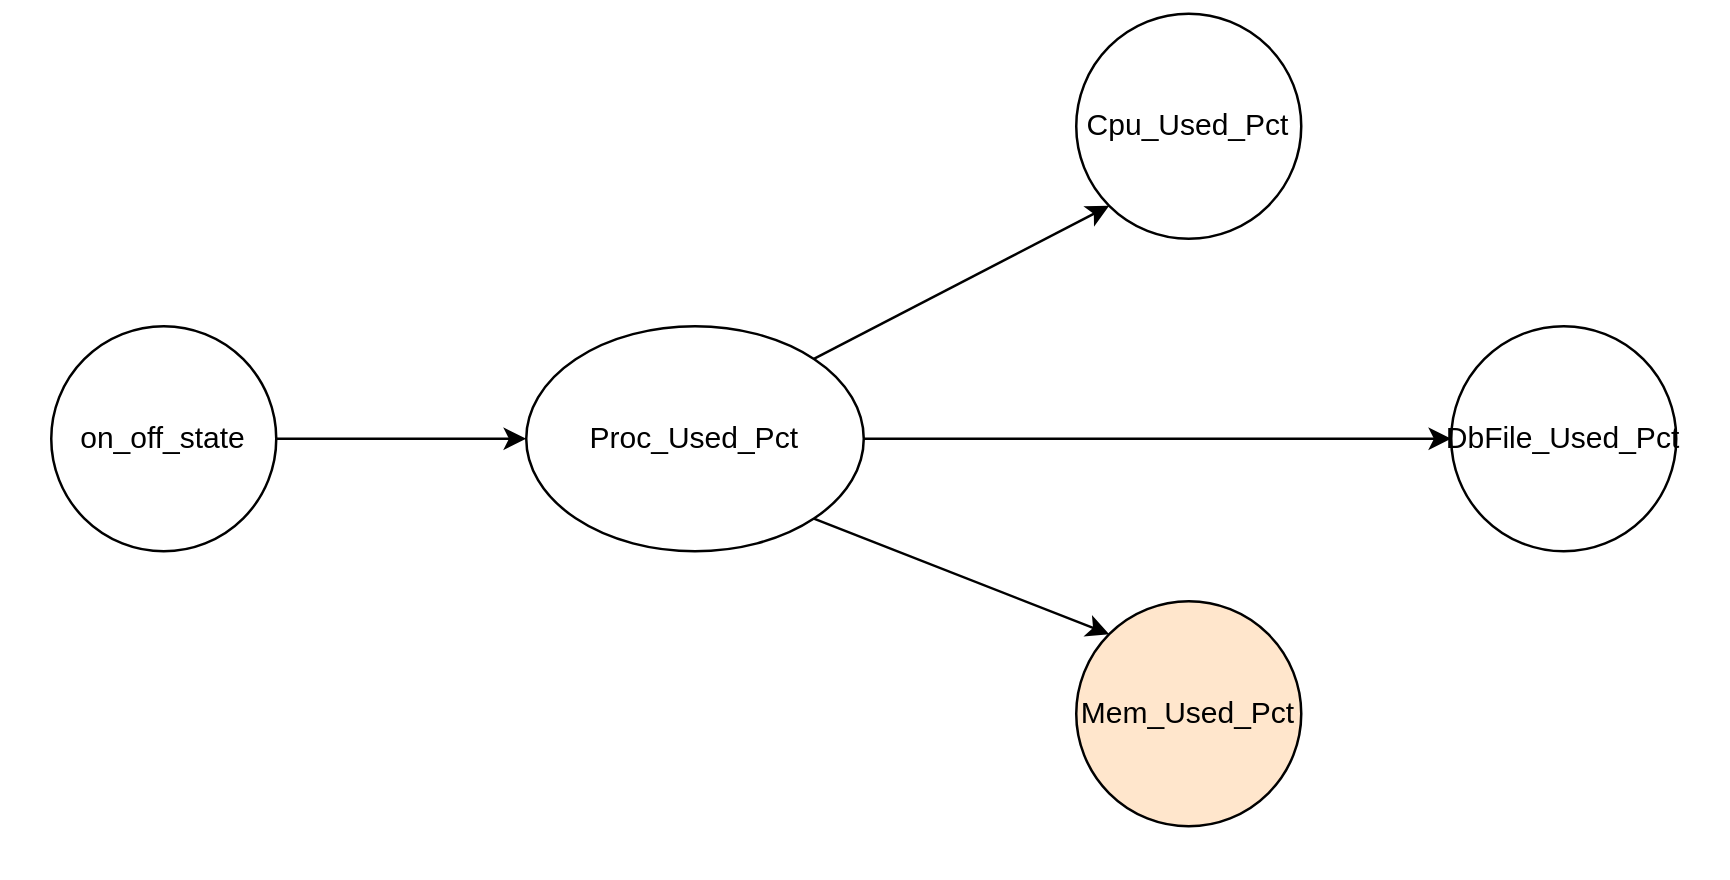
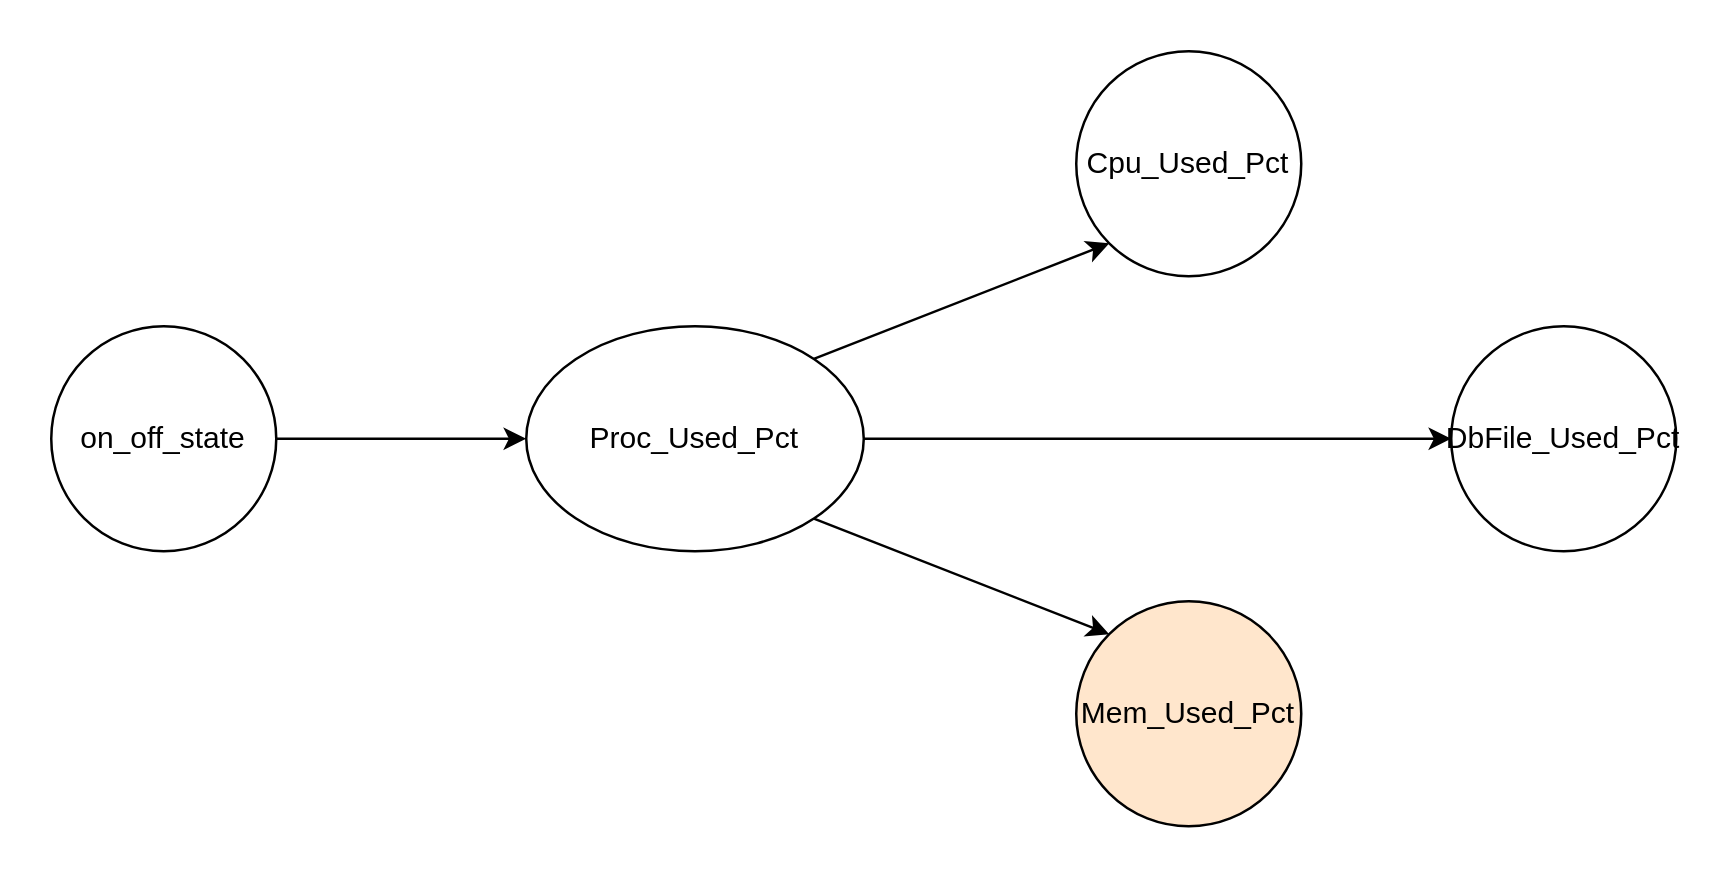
(1189, 126) -> (1189, 164)
